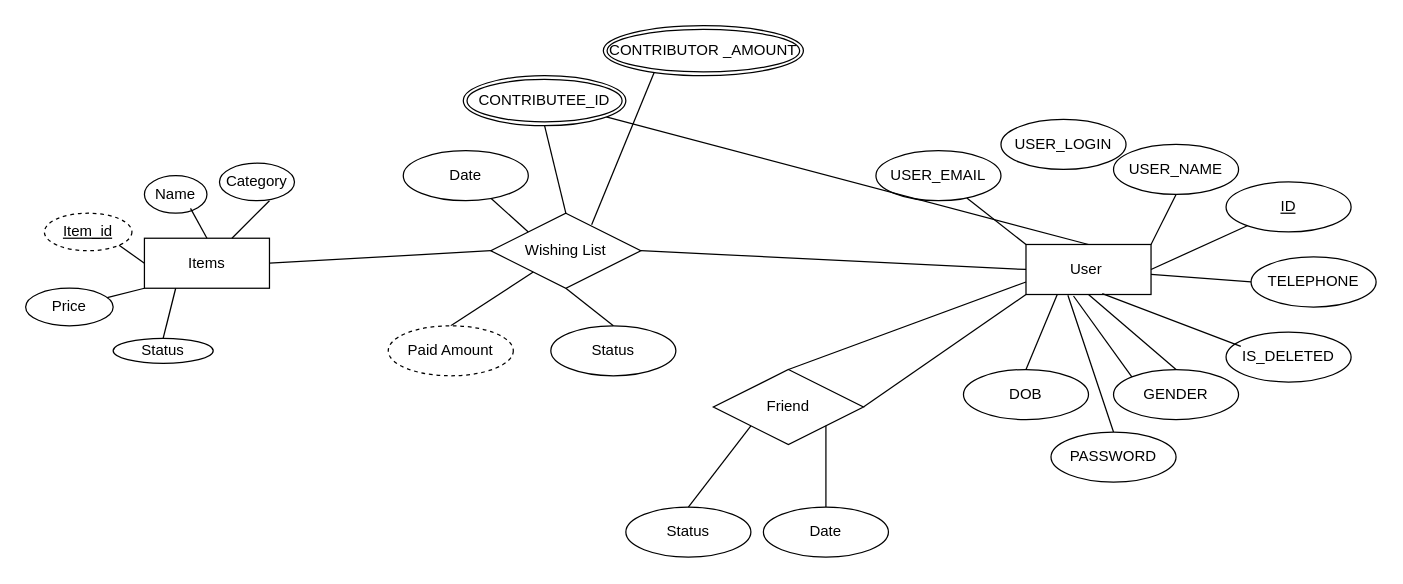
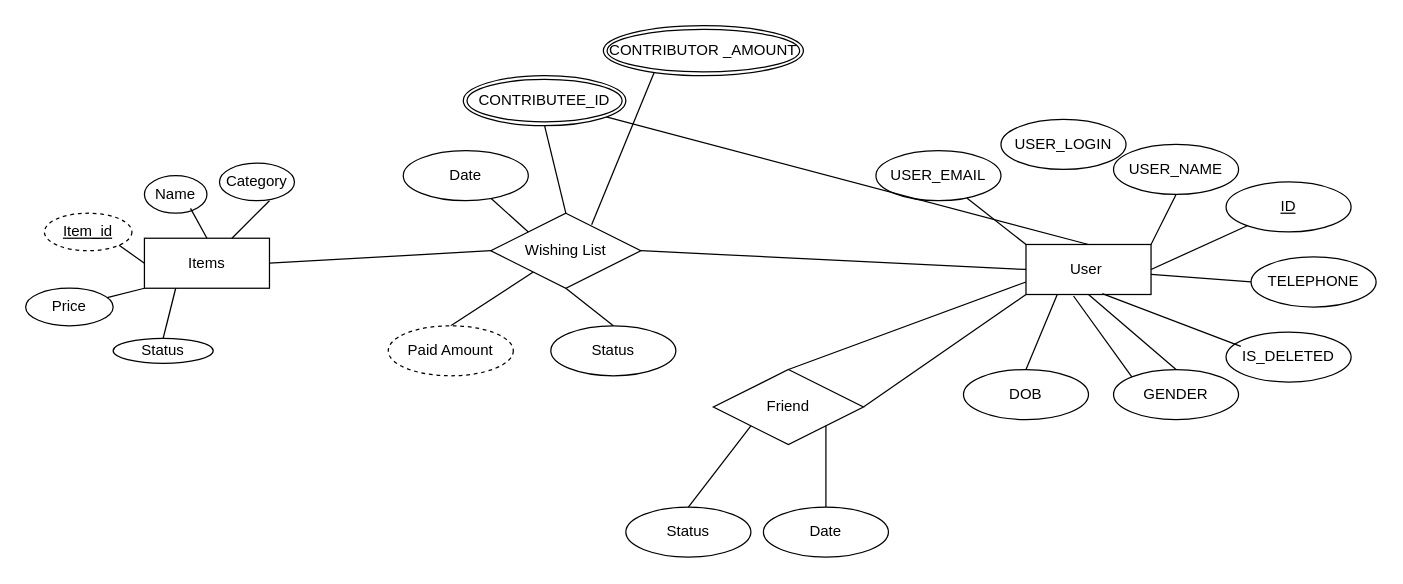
(1090, 363) -> none
(1113, 457) -> none
